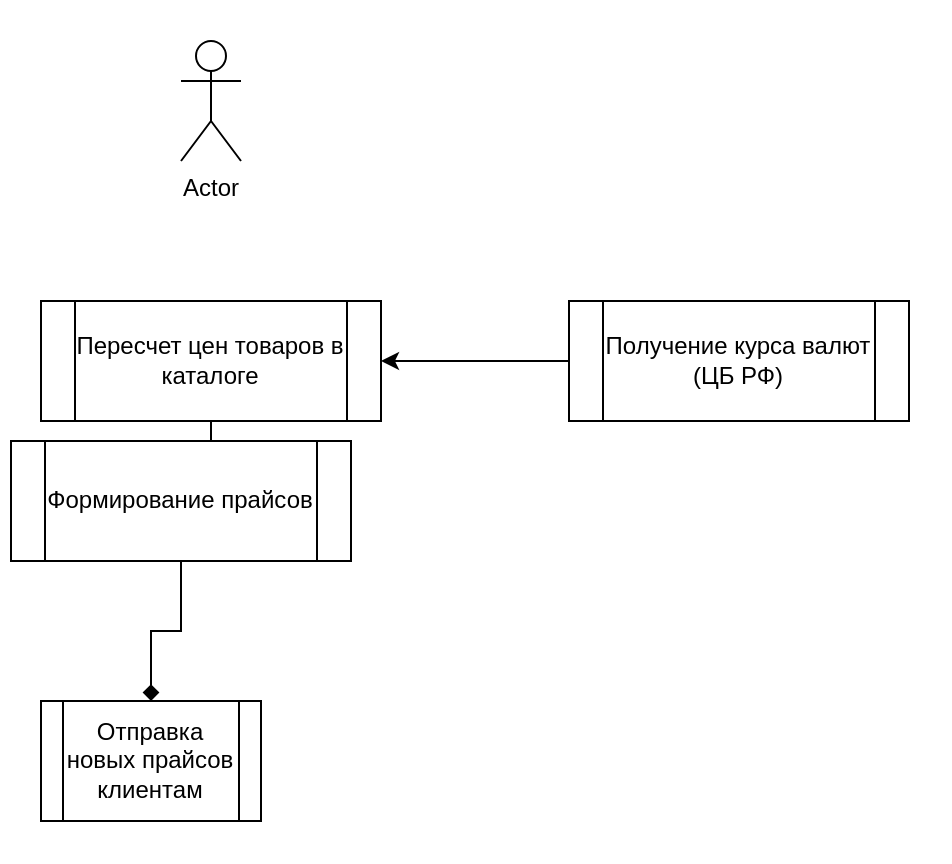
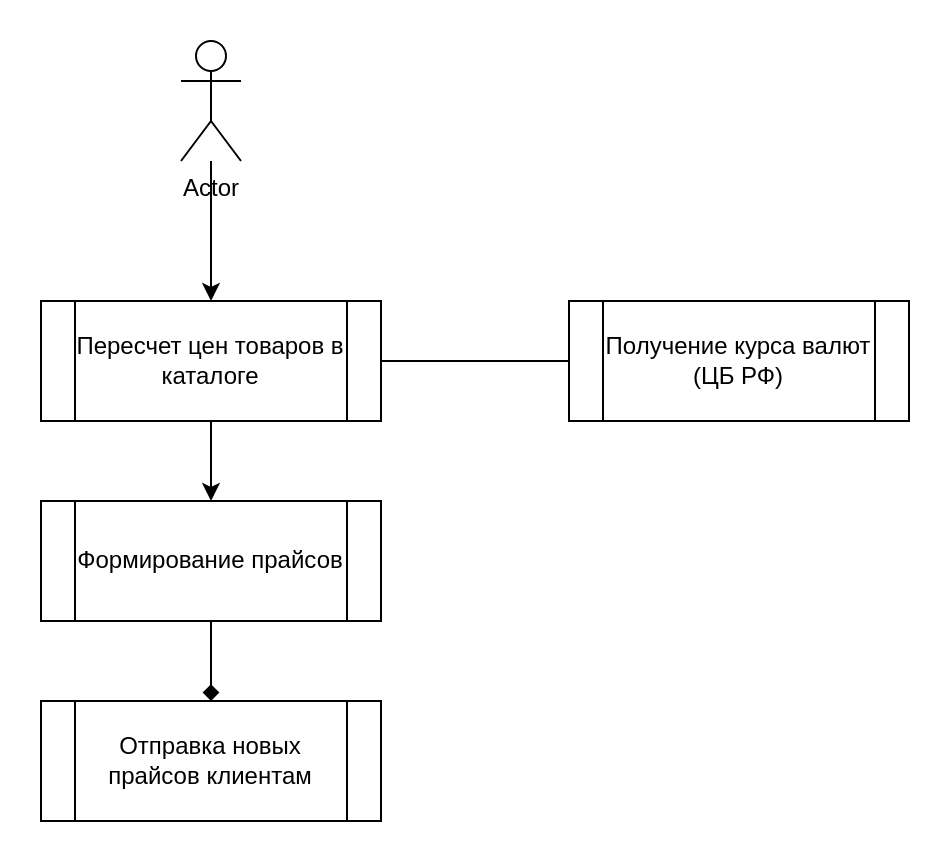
none -> (211, 224)
(396, 361) -> (390, 361)
(181, 501) -> (211, 561)
(151, 761) -> (211, 761)
